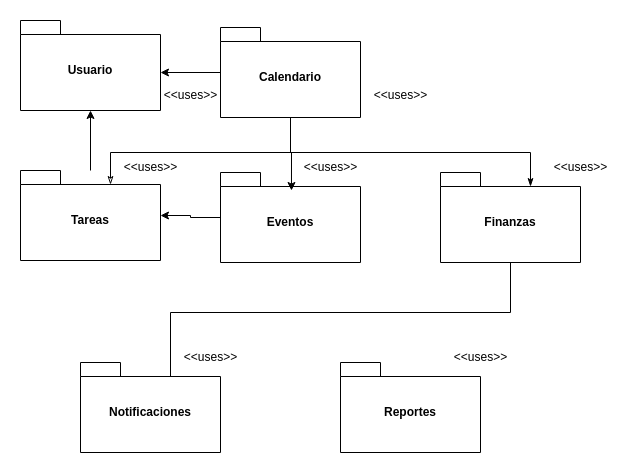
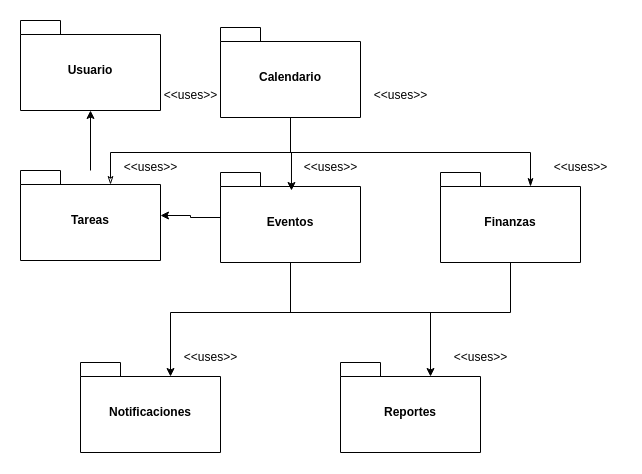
(194, 73) -> none
none -> (431, 342)
(171, 371) -> (171, 368)
